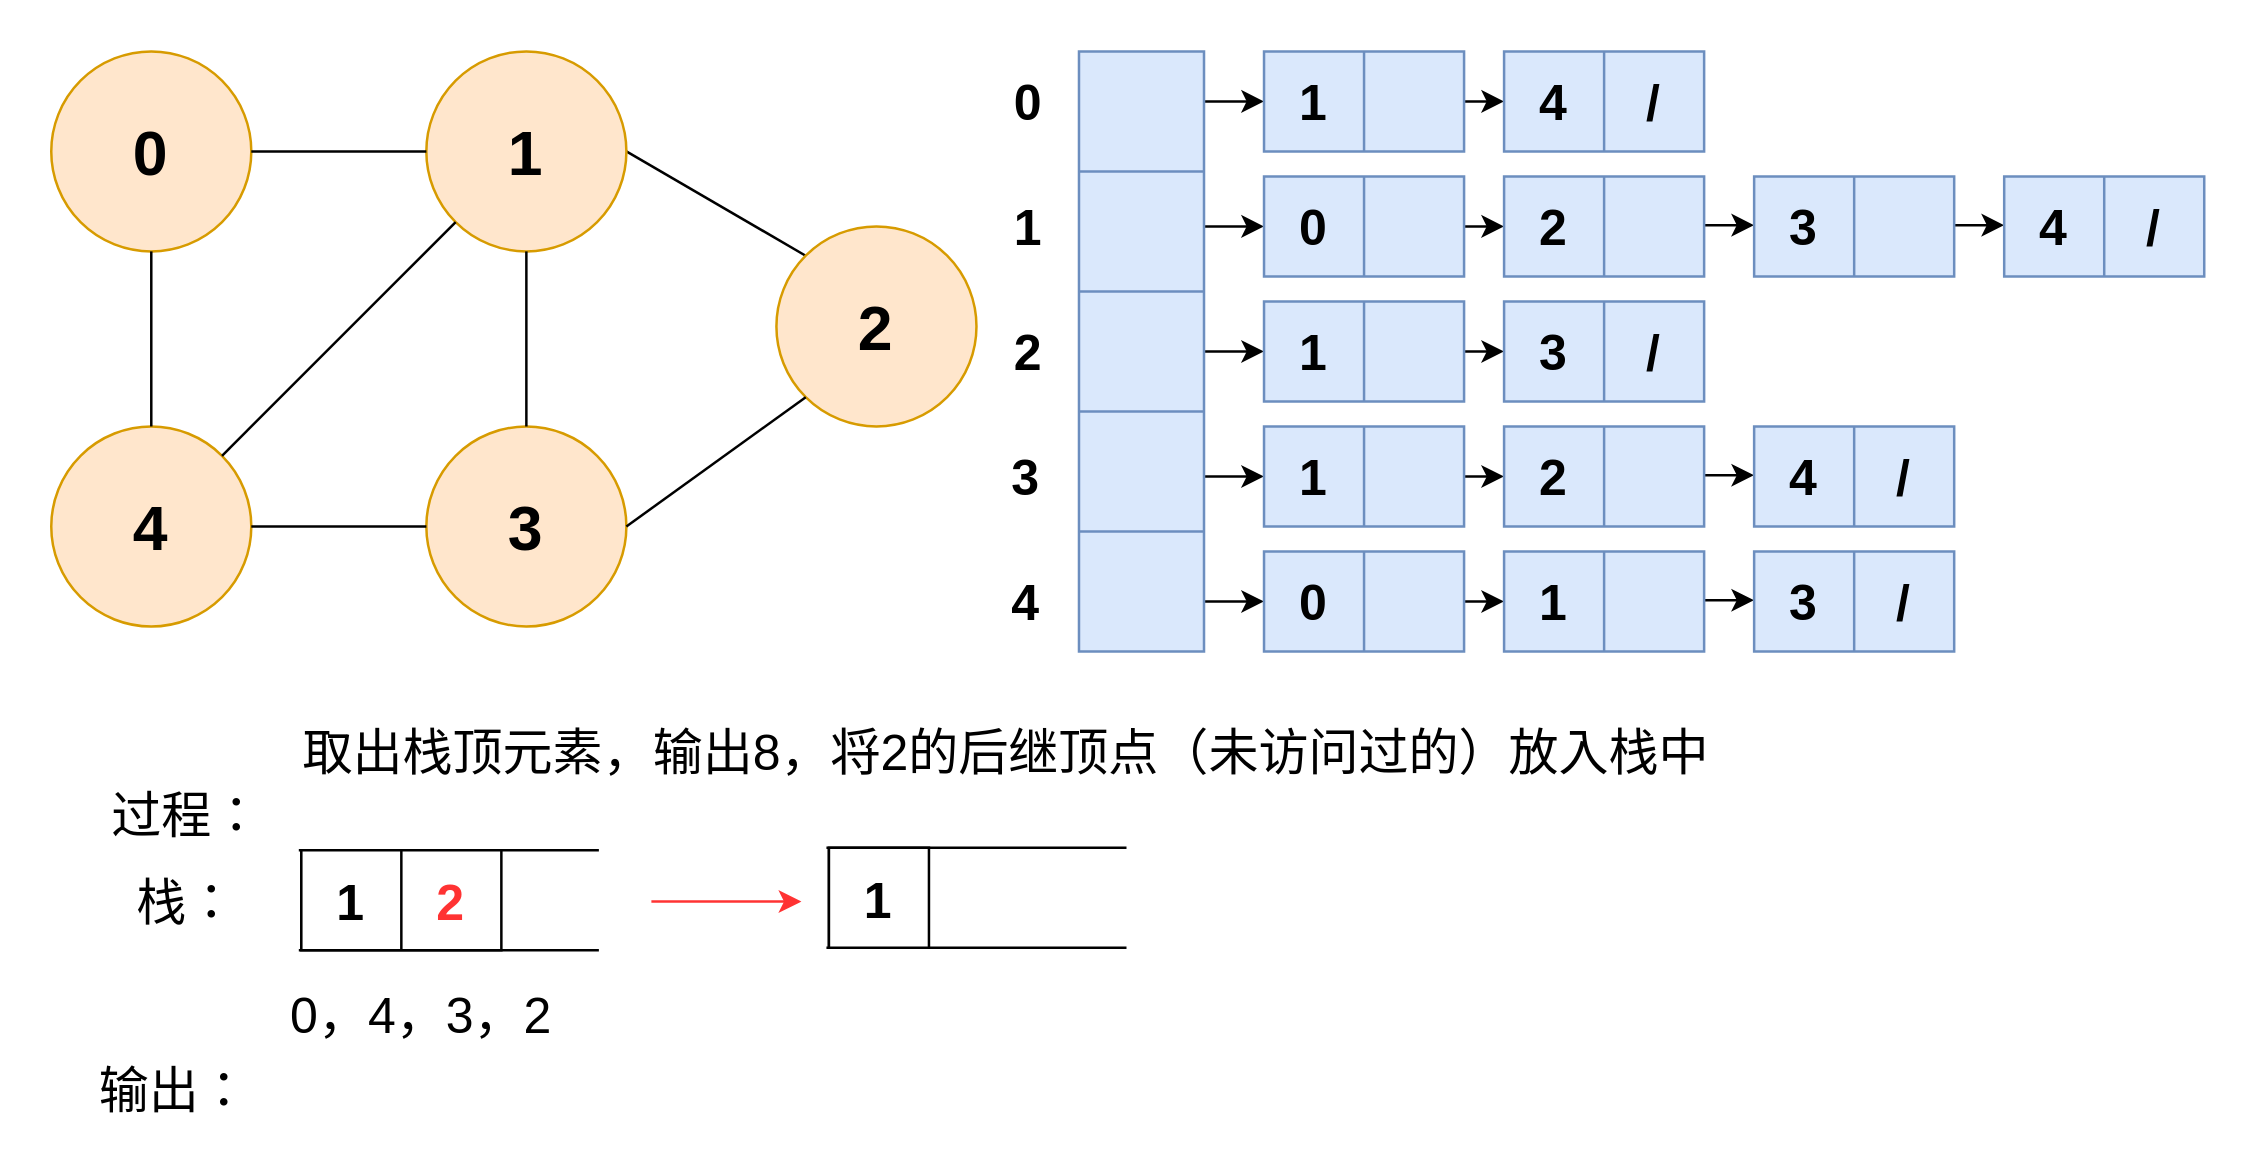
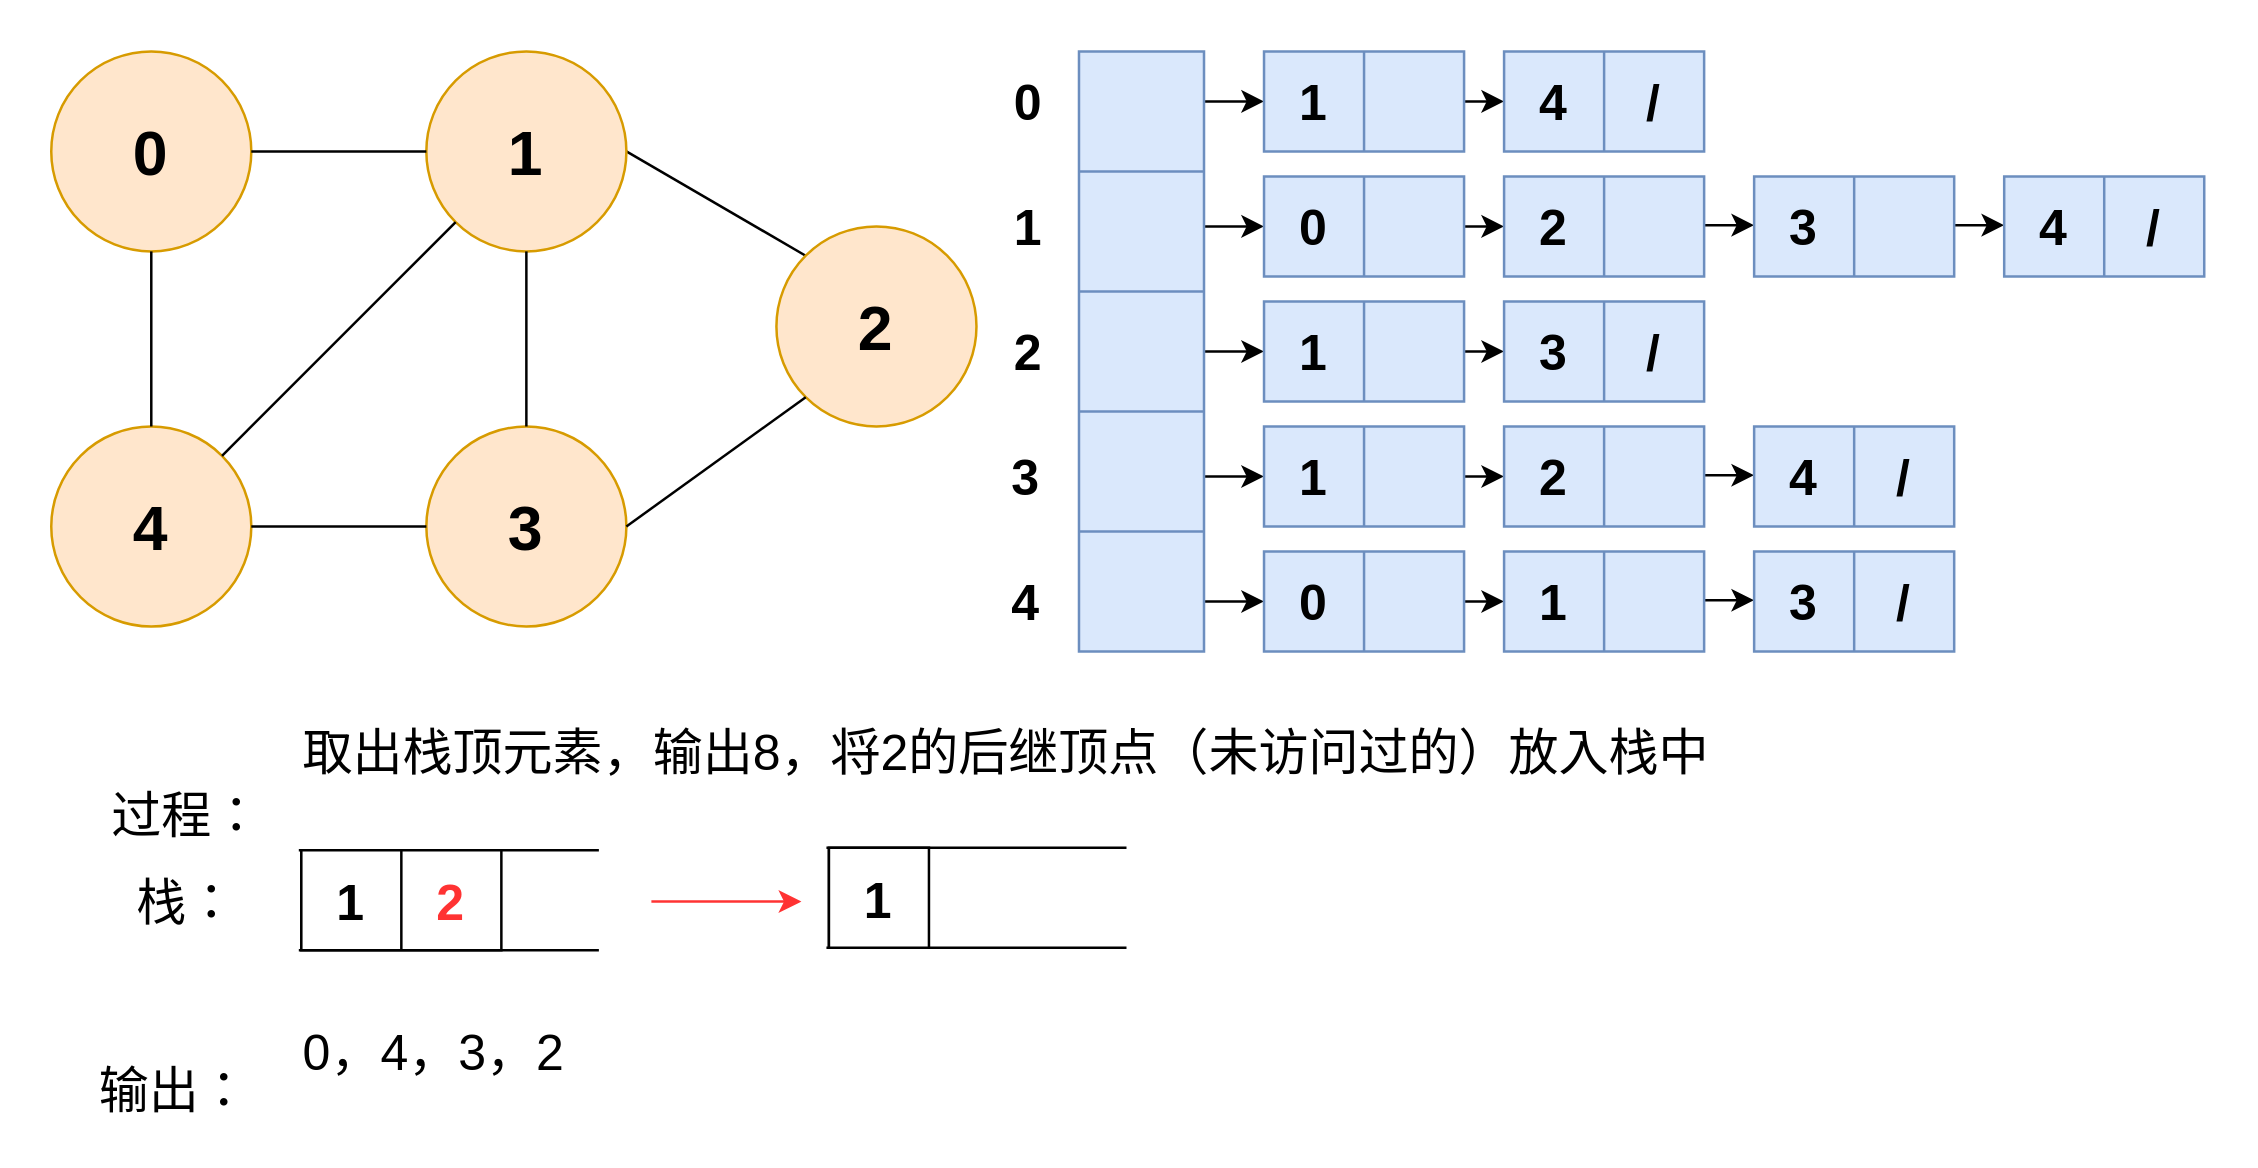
(1113, 1014) -> (1125, 1051)
